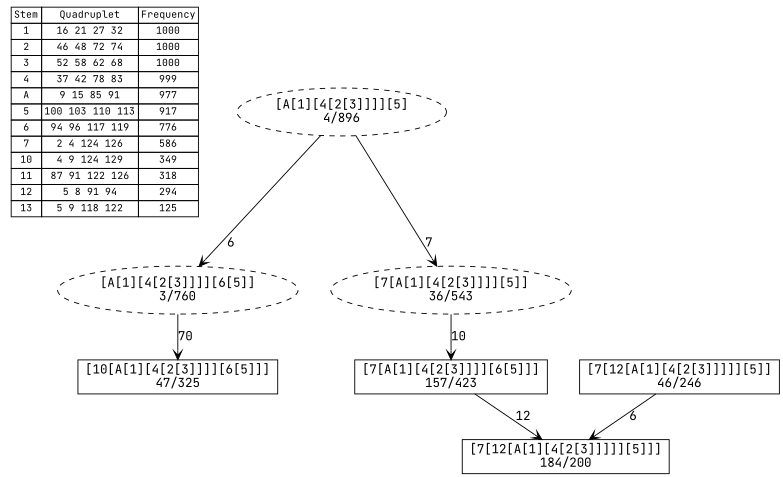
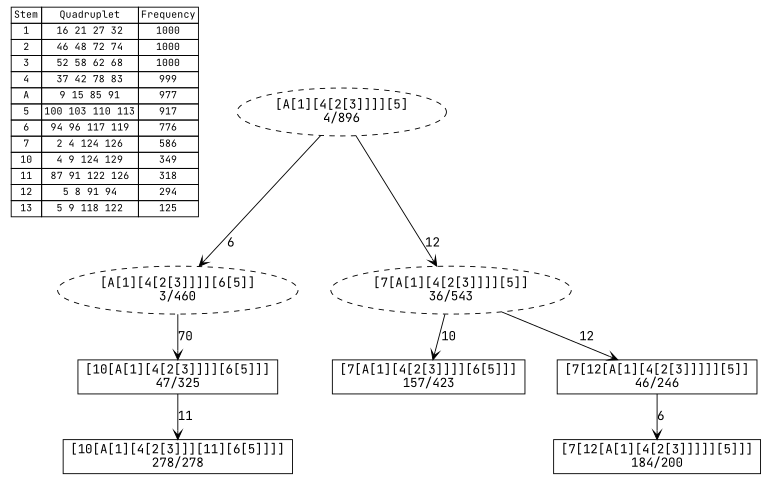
(433, 243) -> (436, 243)
(178, 290) -> (178, 290)
none -> (556, 334)
(505, 414) -> none
none -> (178, 457)
